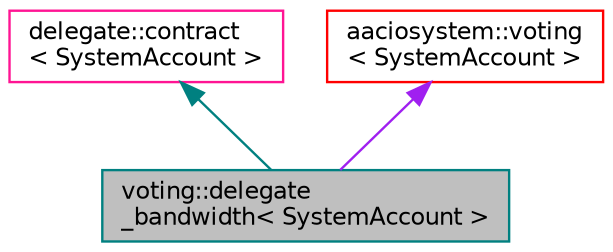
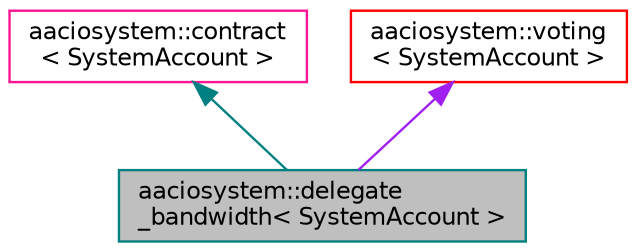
(146, 46) -> (158, 46)
(306, 206) -> (322, 206)
